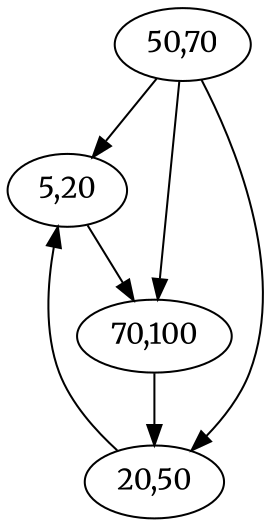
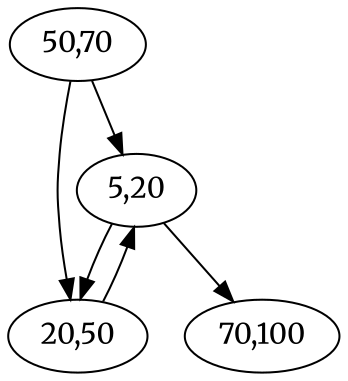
(170, 180) -> none
(154, 399) -> (99, 251)
